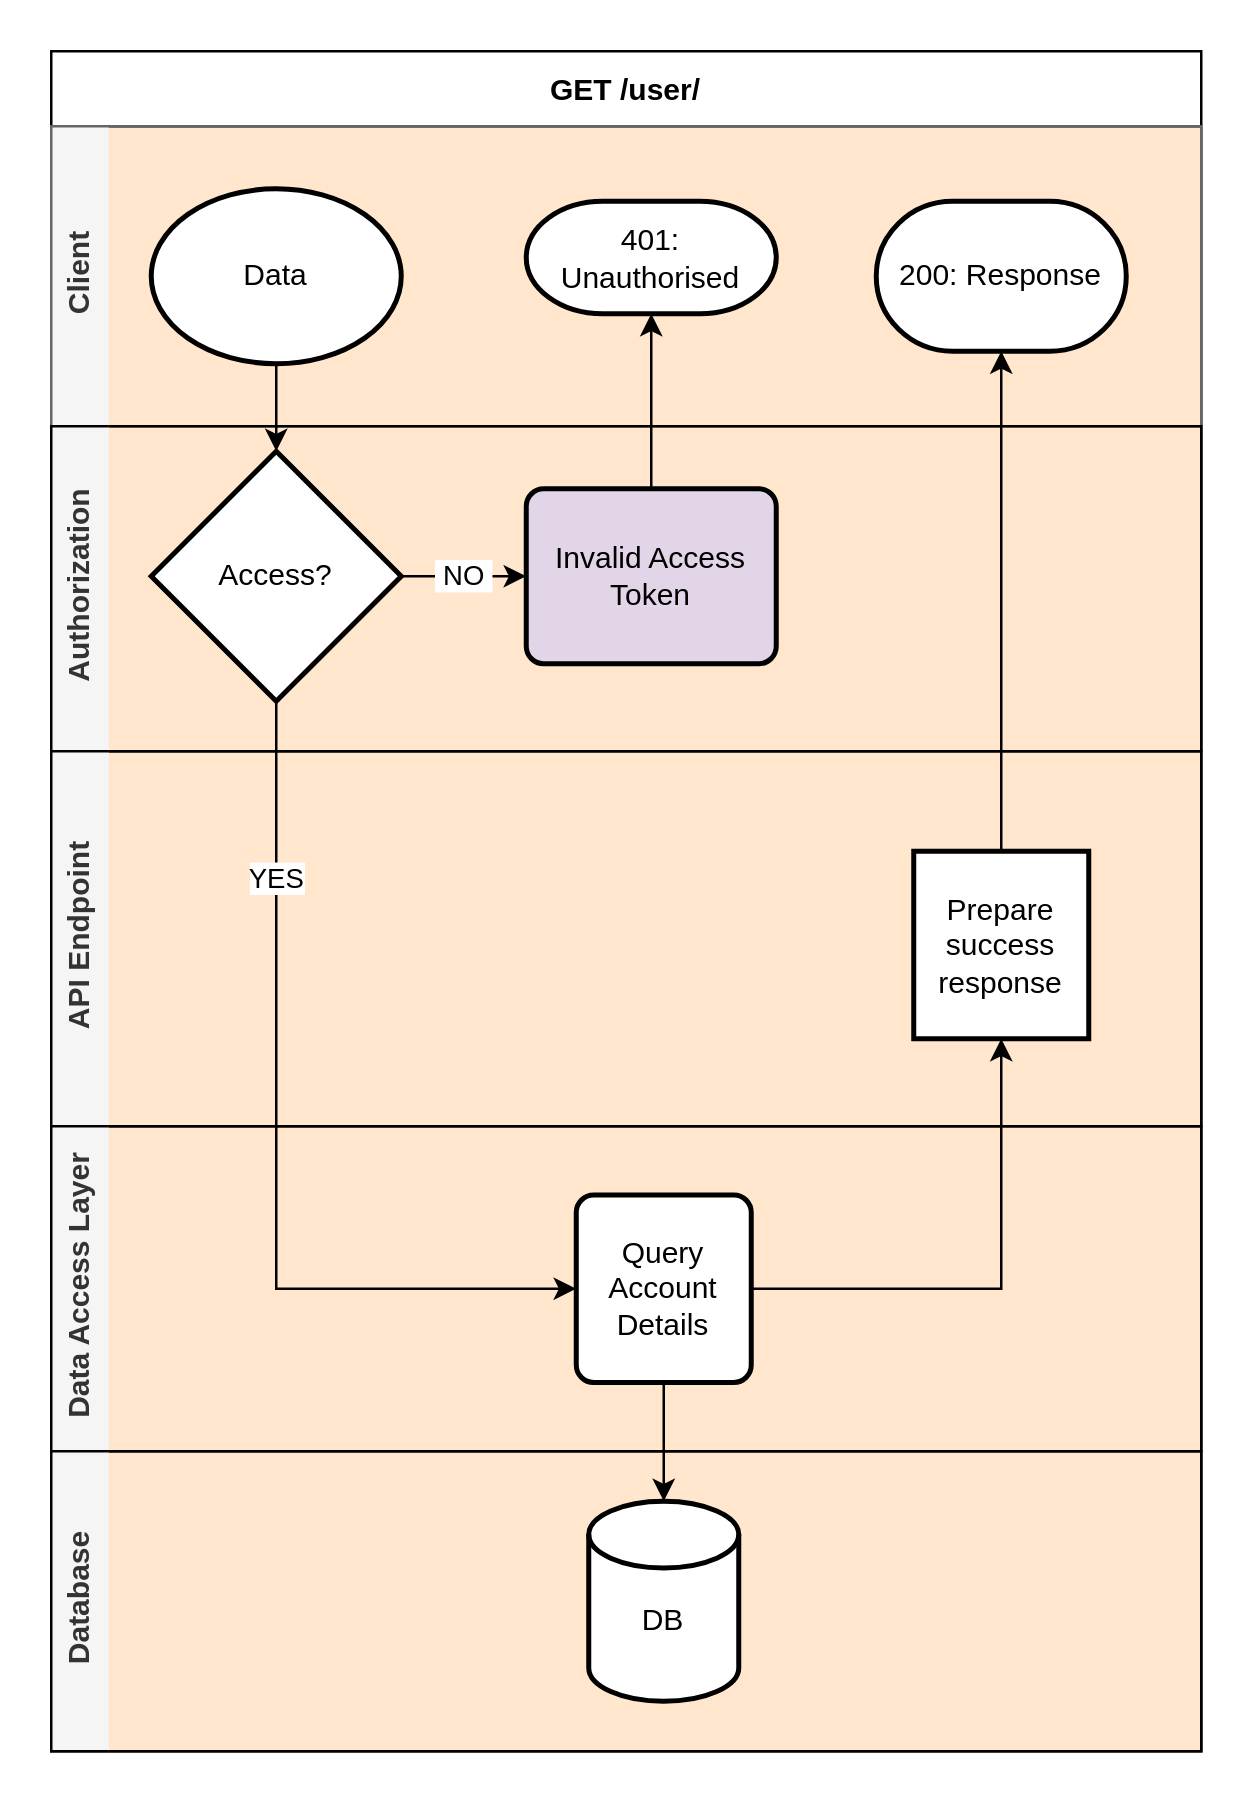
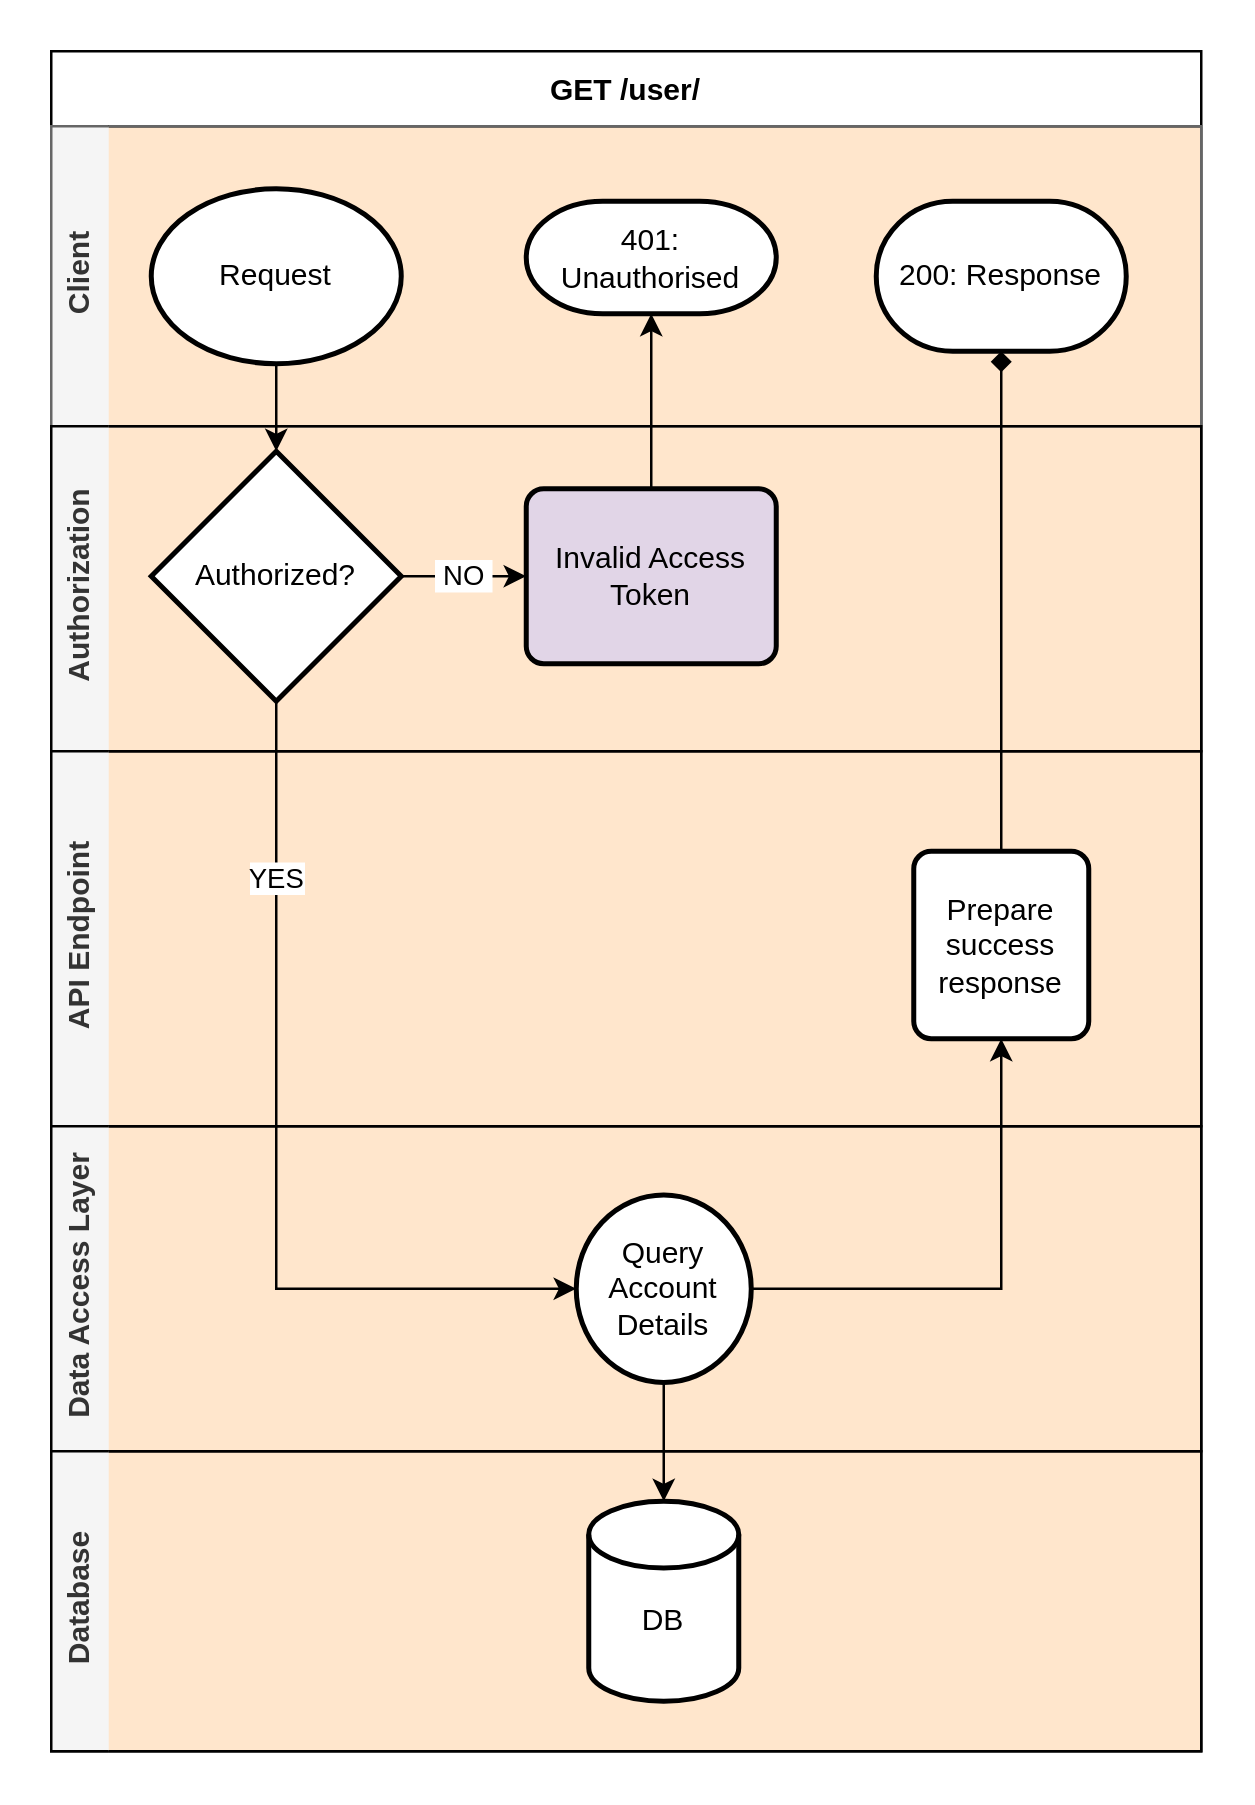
(276, 276) -> (276, 276)
(1001, 370) -> (1001, 372)
(276, 576) -> (276, 576)
(1001, 945) -> (1001, 945)
(664, 1289) -> (664, 1289)
